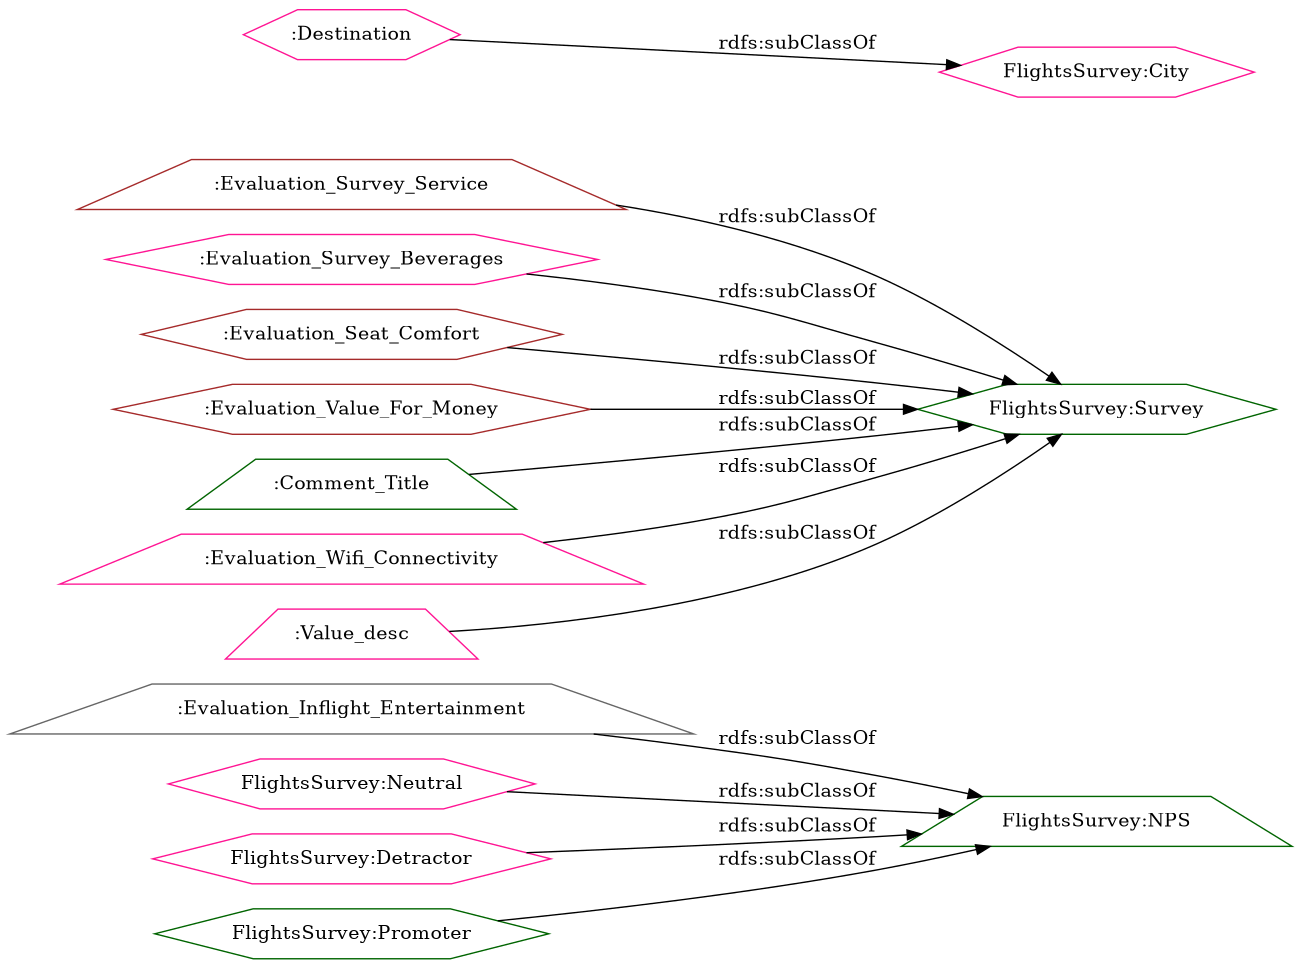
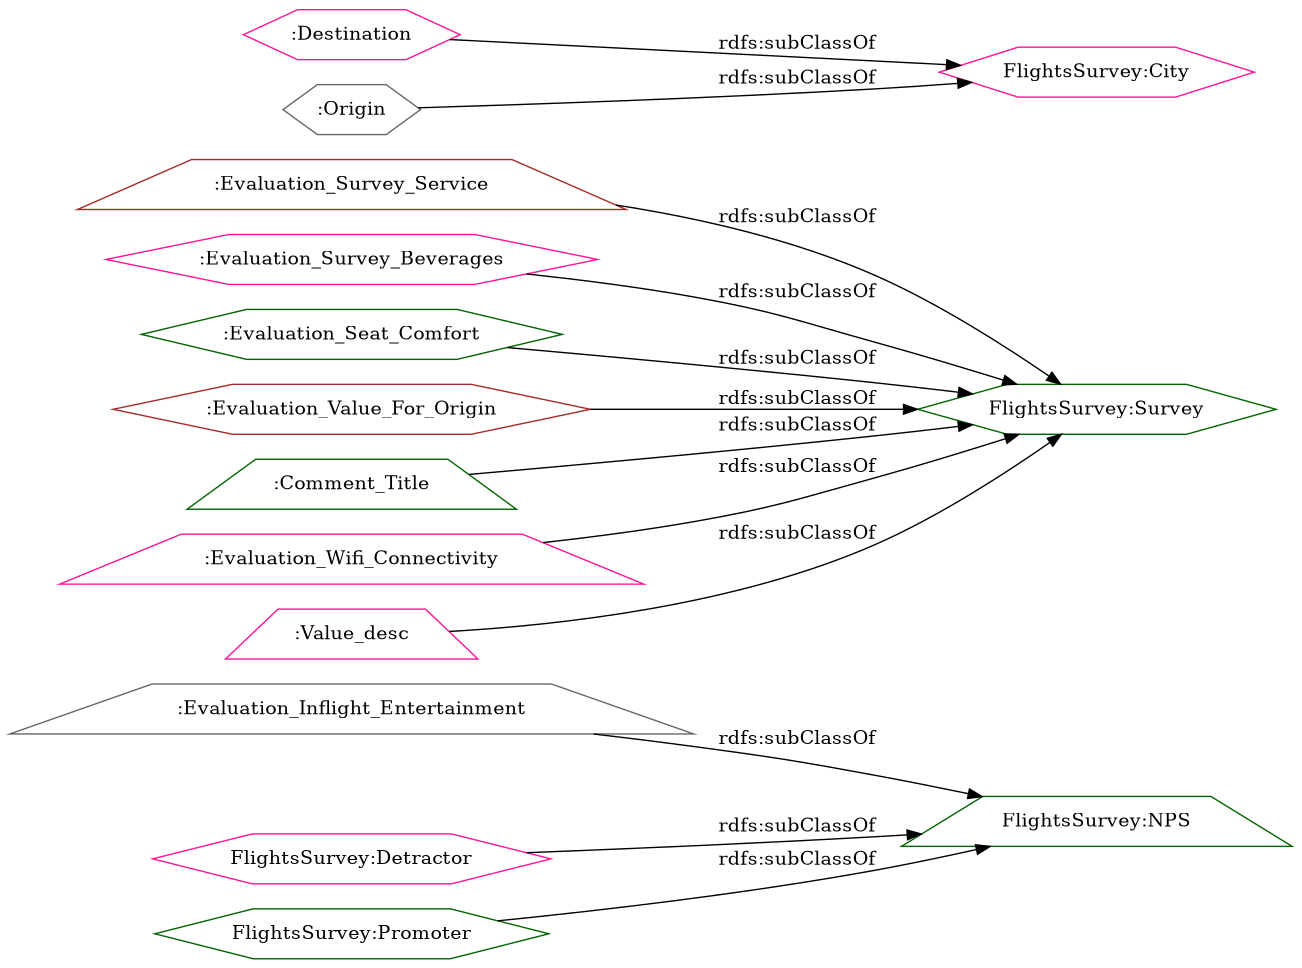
none -> (352, 110)
(352, 334) -> (352, 334)
(352, 409) -> (352, 409)
(352, 784) -> none
